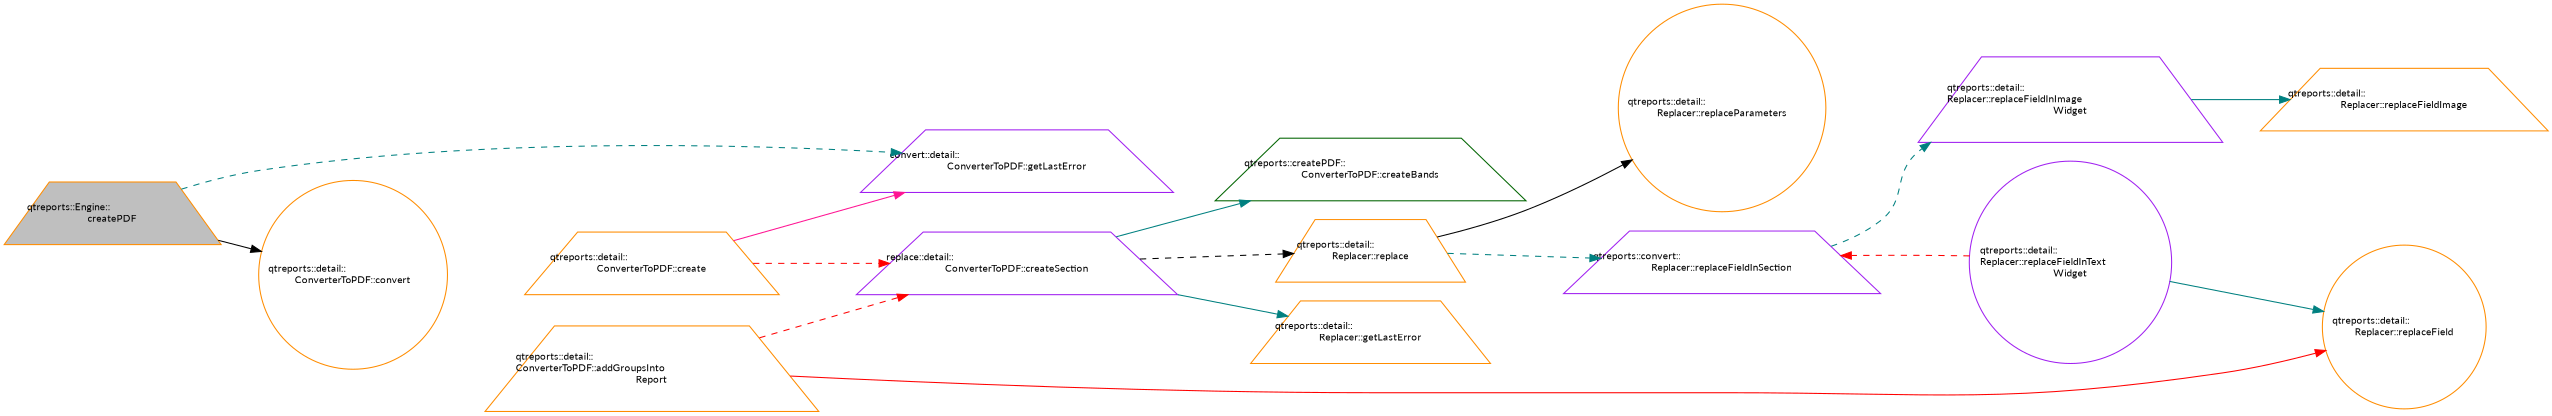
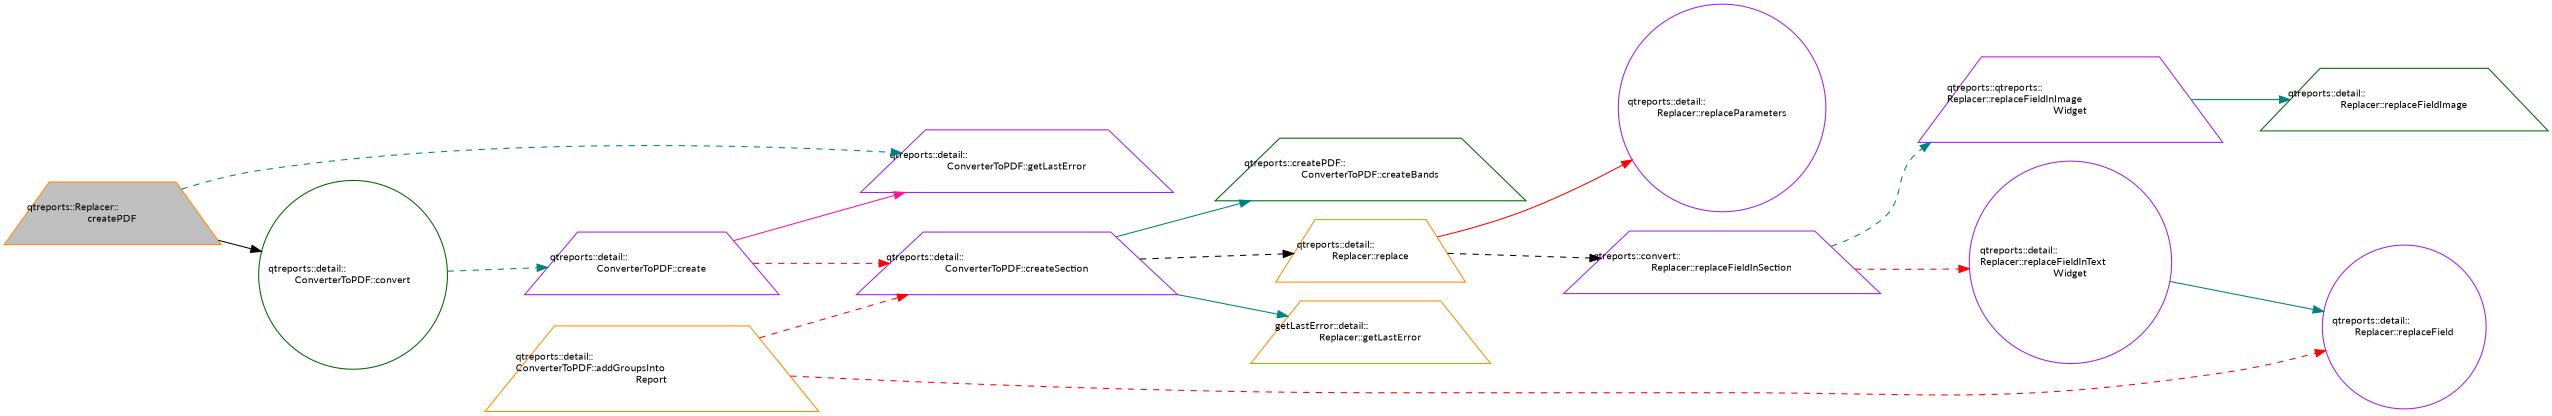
(2070, 100) -> (2070, 100)
(2404, 100) -> (2404, 100)
(1722, 108) -> (1722, 108)
(1017, 161) -> (1017, 161)
(1533, 208) -> (1533, 208)
(113, 213) -> (113, 213)
(1911, 255) -> (1907, 269)
(1519, 256) -> (1519, 256)
(652, 263) -> (652, 263)
(1017, 263) -> (1017, 263)
none -> (492, 270)
(353, 275) -> (353, 275)
(2404, 327) -> (2404, 327)
(1371, 332) -> (1371, 332)
(1554, 393) -> (1554, 393)
